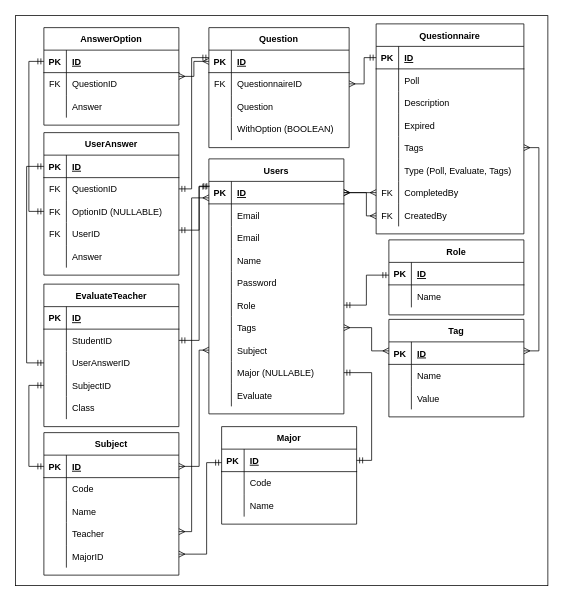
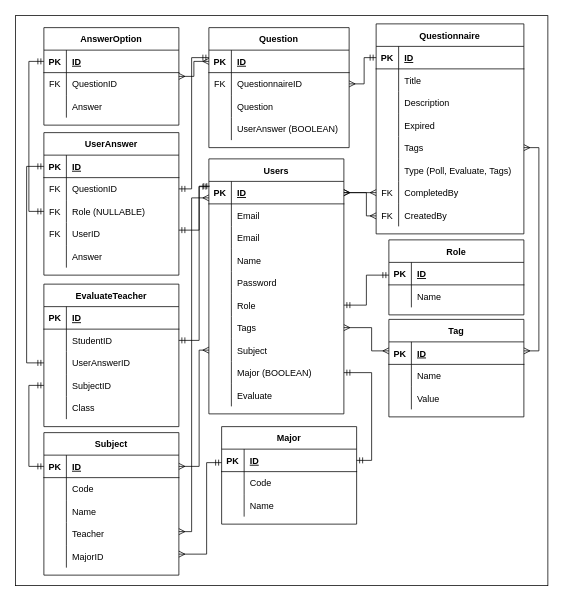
(412, 80) -> (415, 80)
(284, 129) -> (286, 129)
(118, 212) -> (107, 212)
(277, 373) -> (275, 373)
